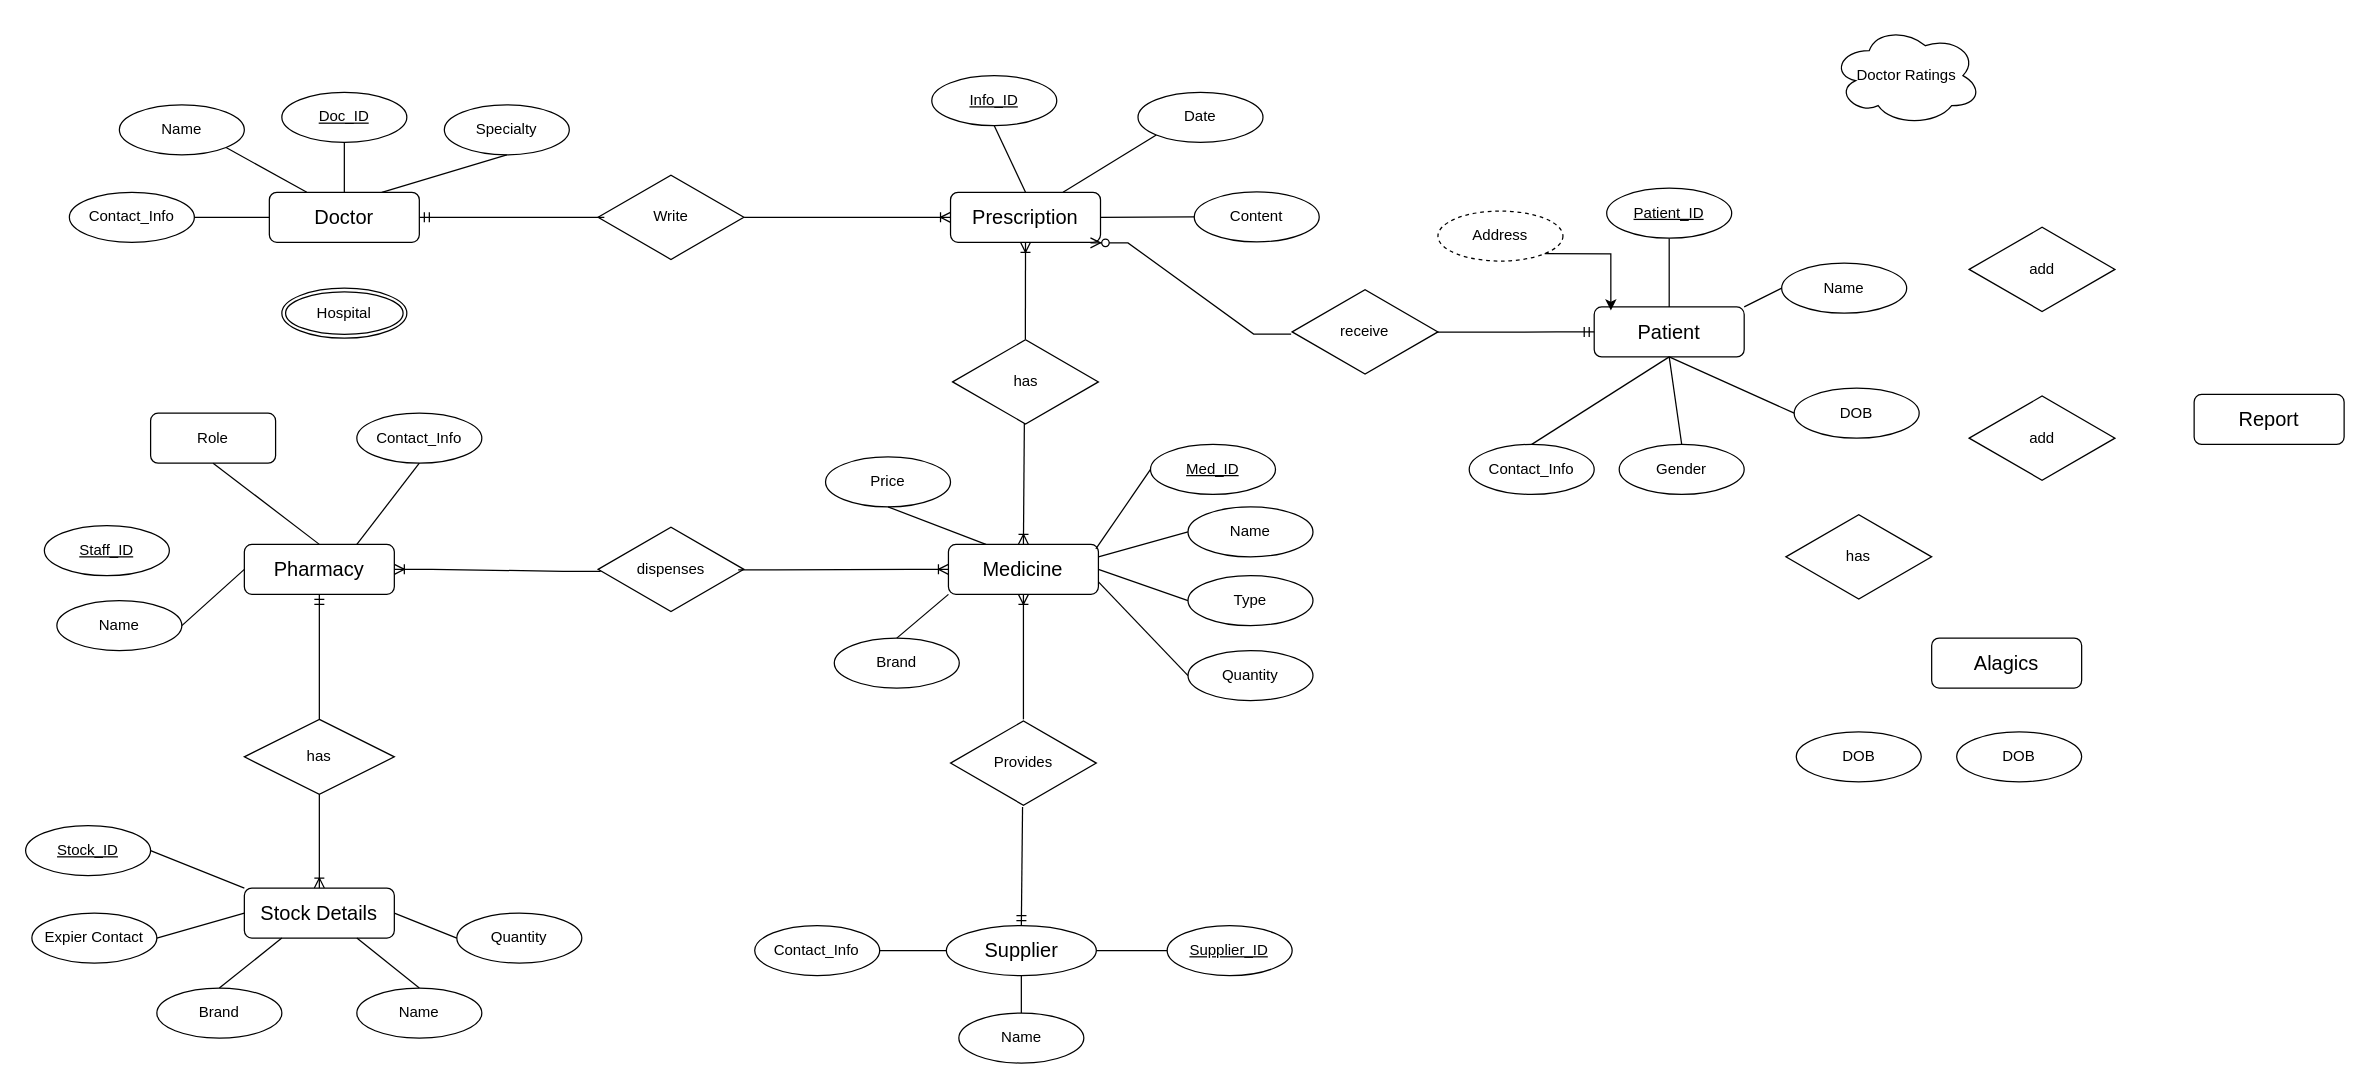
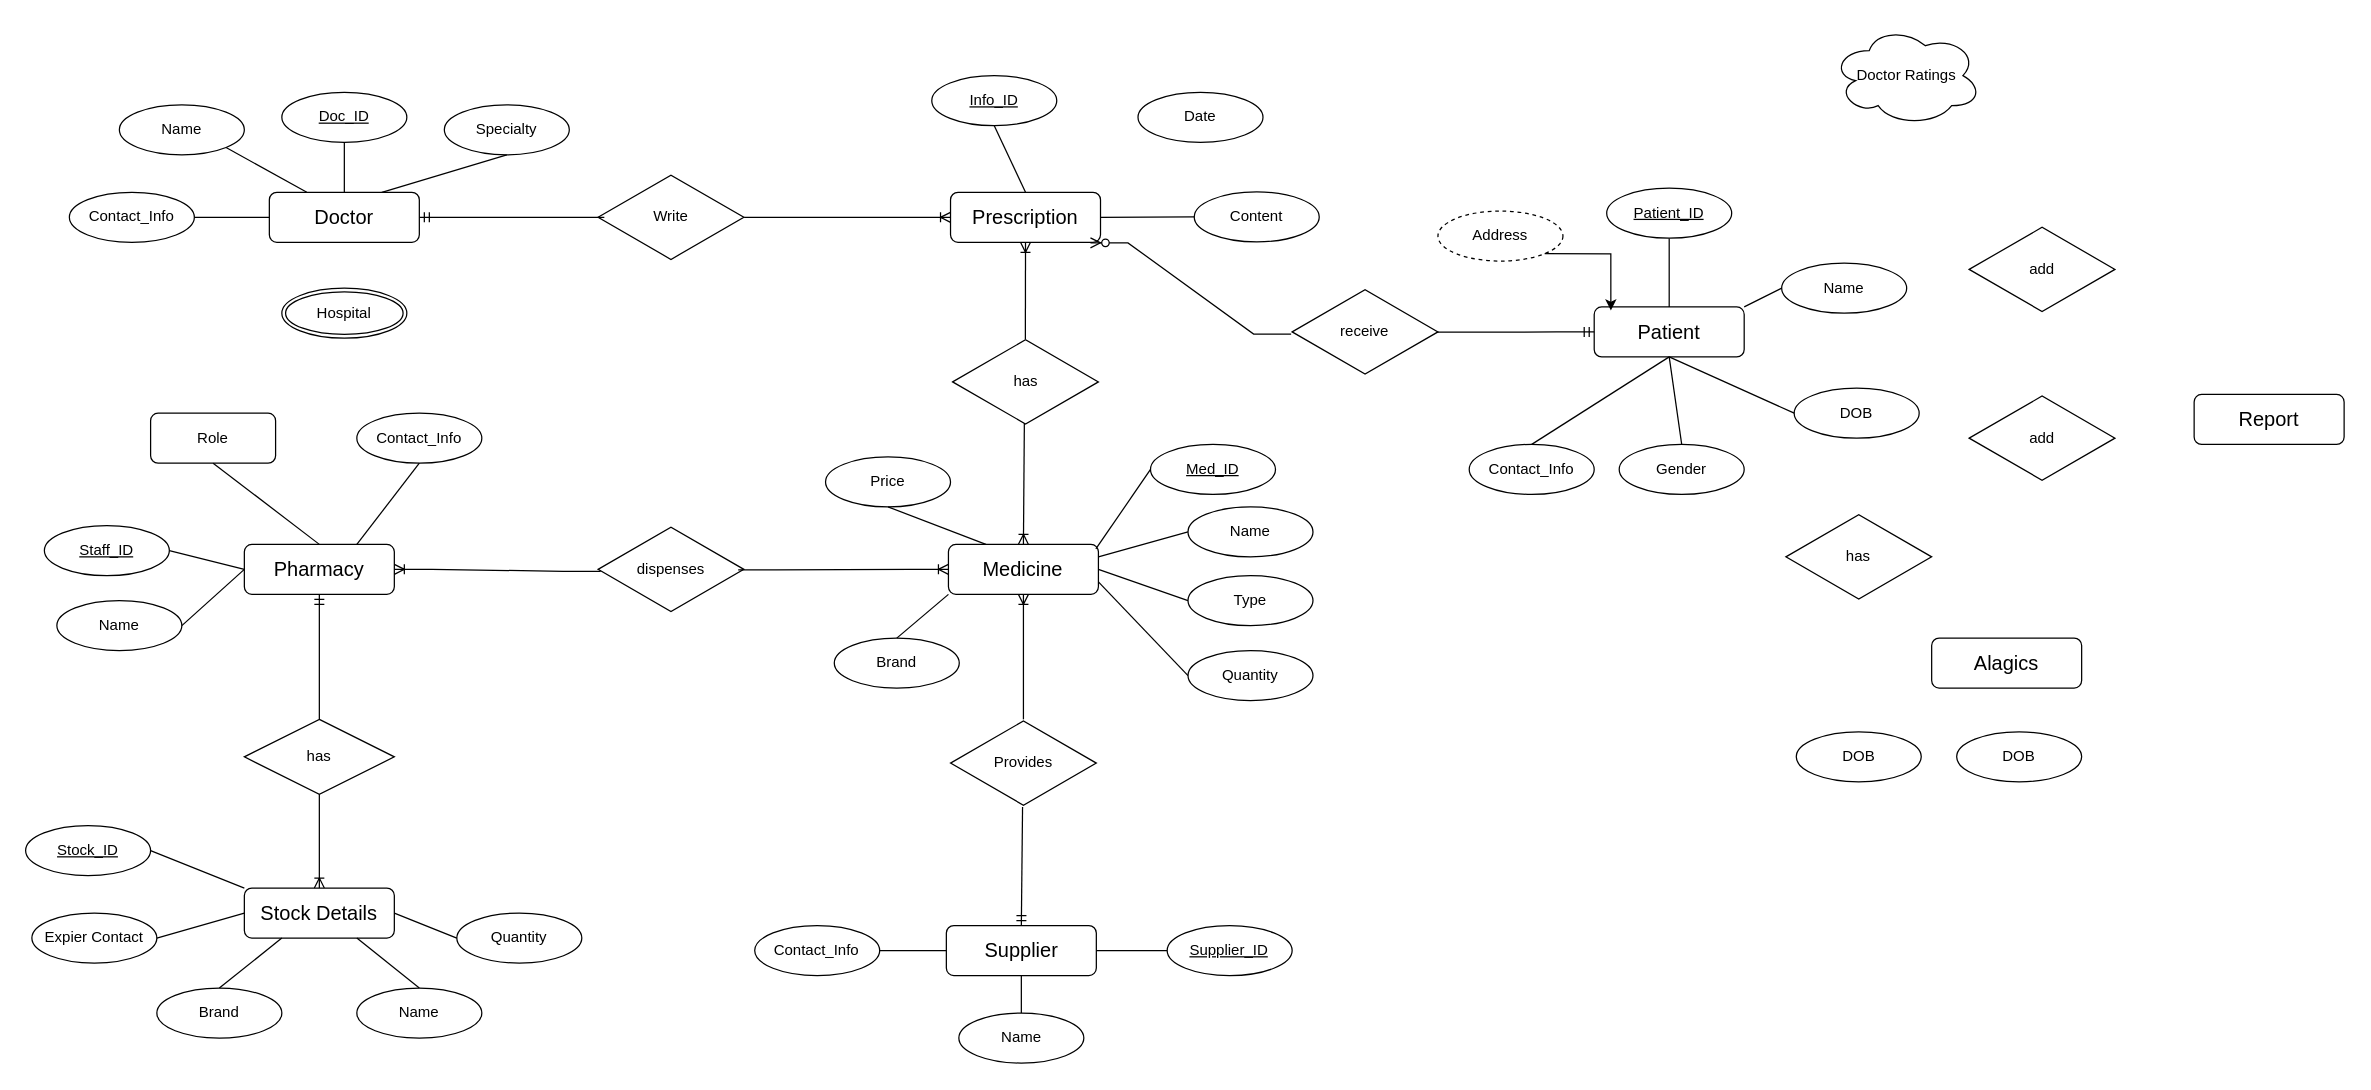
(1109, 164) -> none
none -> (205, 560)
(1021, 951) -> (1021, 951)
